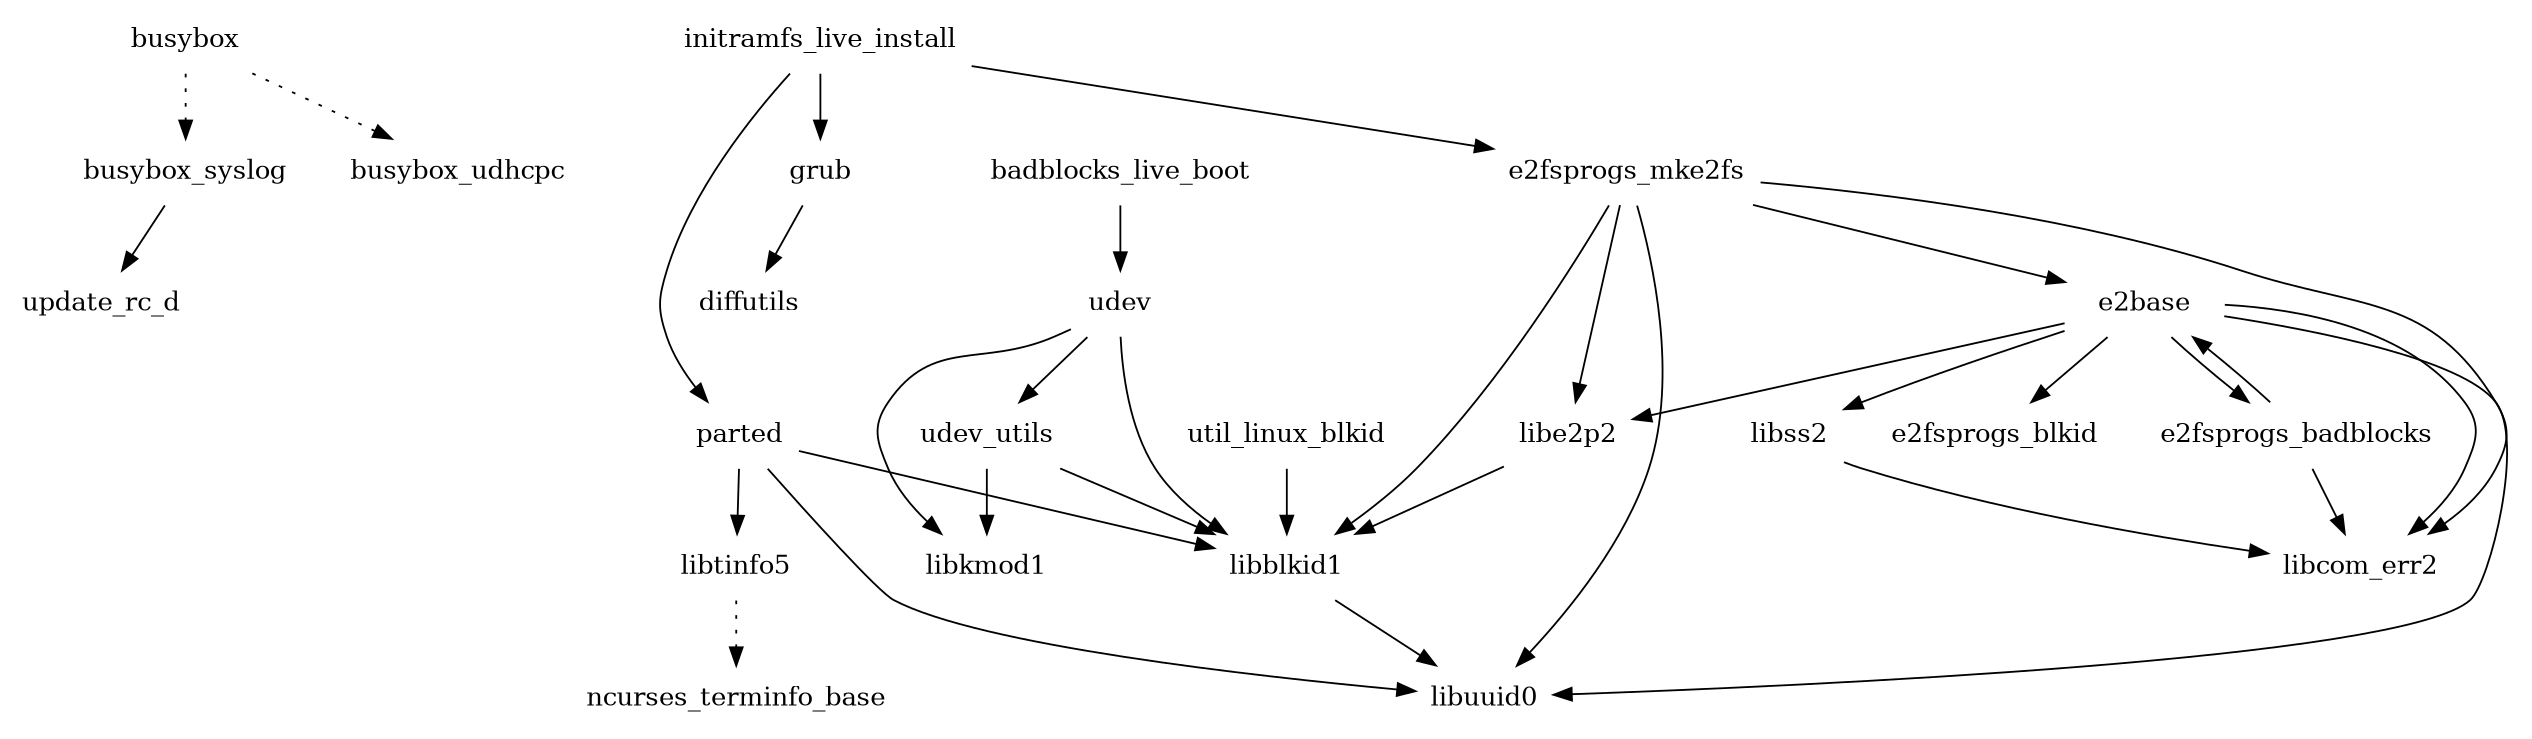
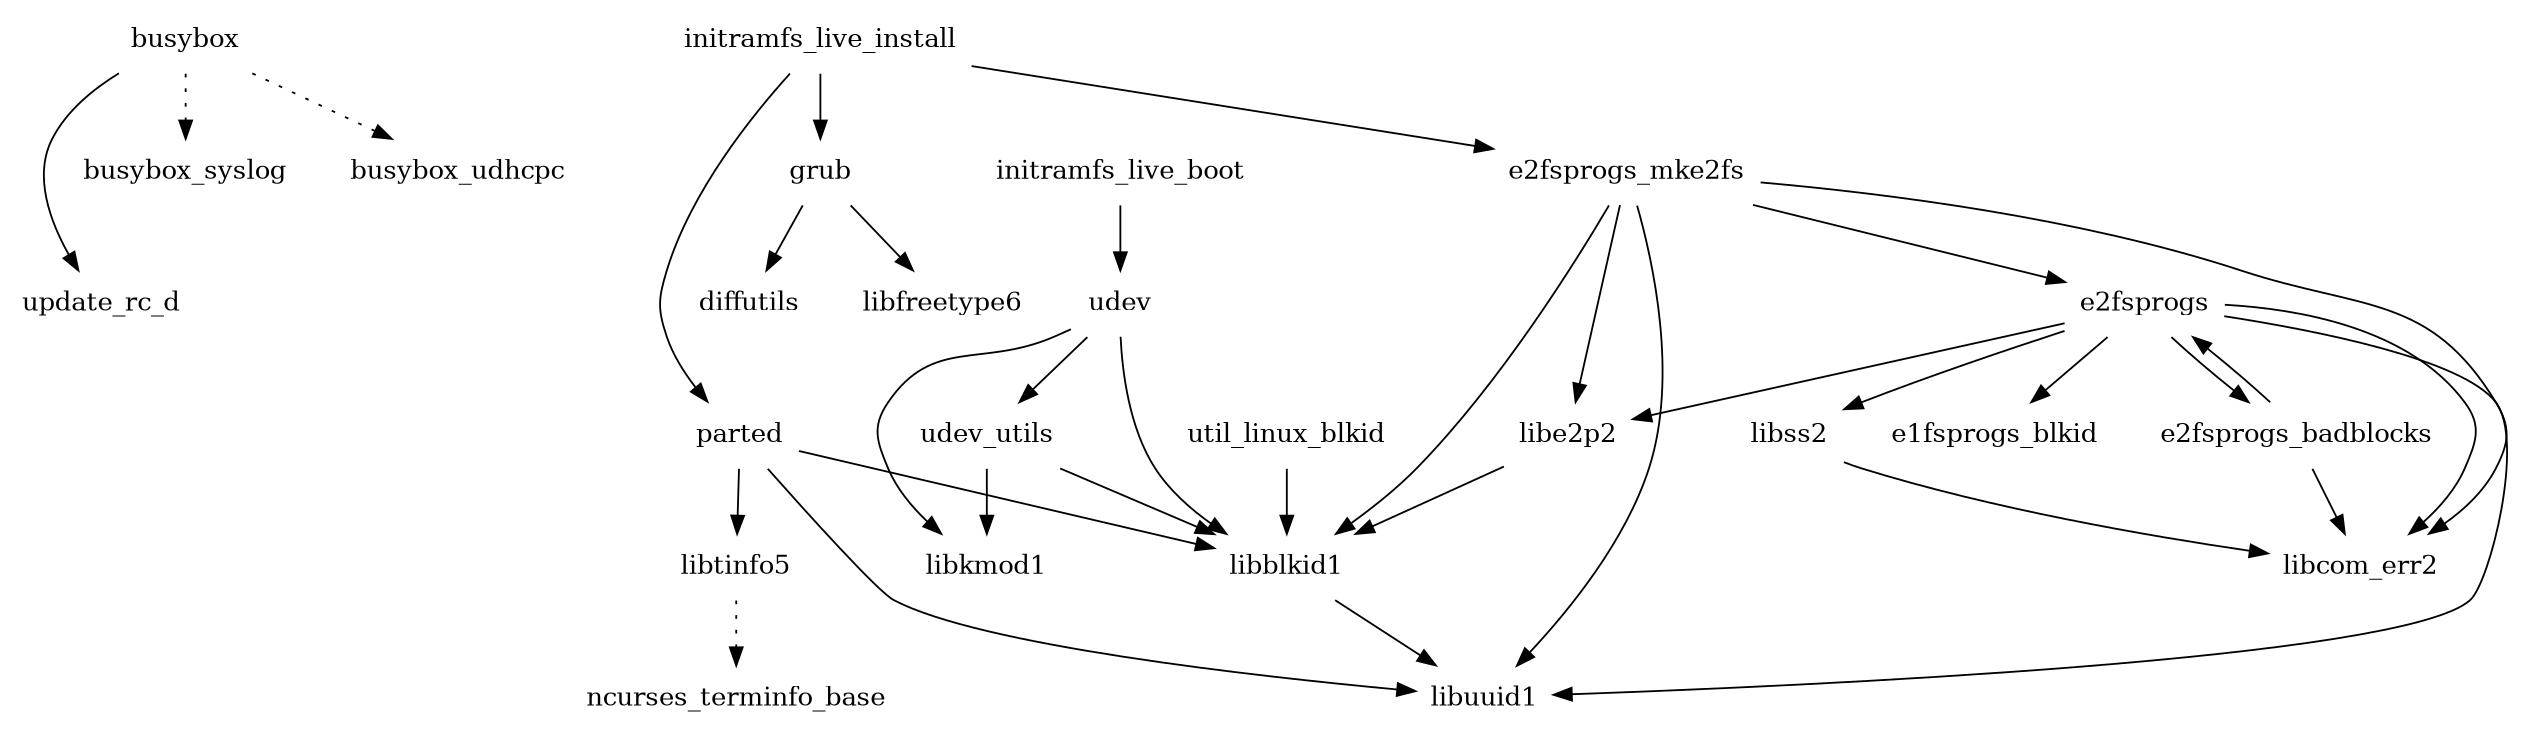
(1120, 172) -> (1120, 172)
(149, 230) -> (47, 152)
none -> (943, 304)
(2145, 304) -> (2145, 304)
(1995, 435) -> (1995, 435)
(1484, 699) -> (1484, 699)
